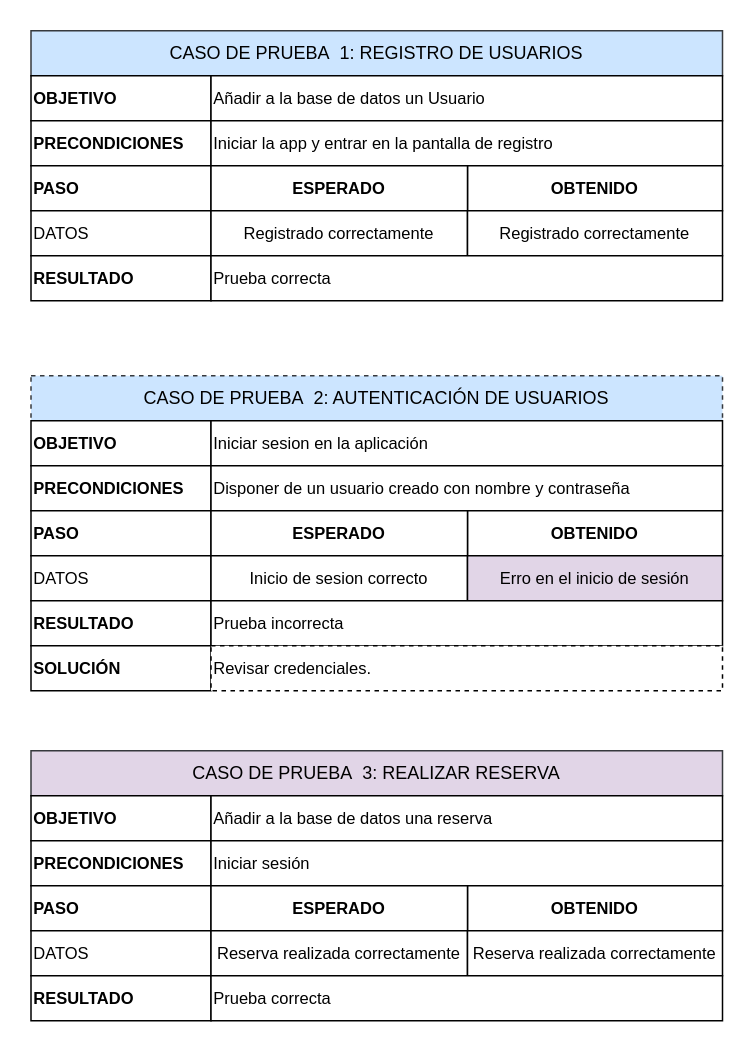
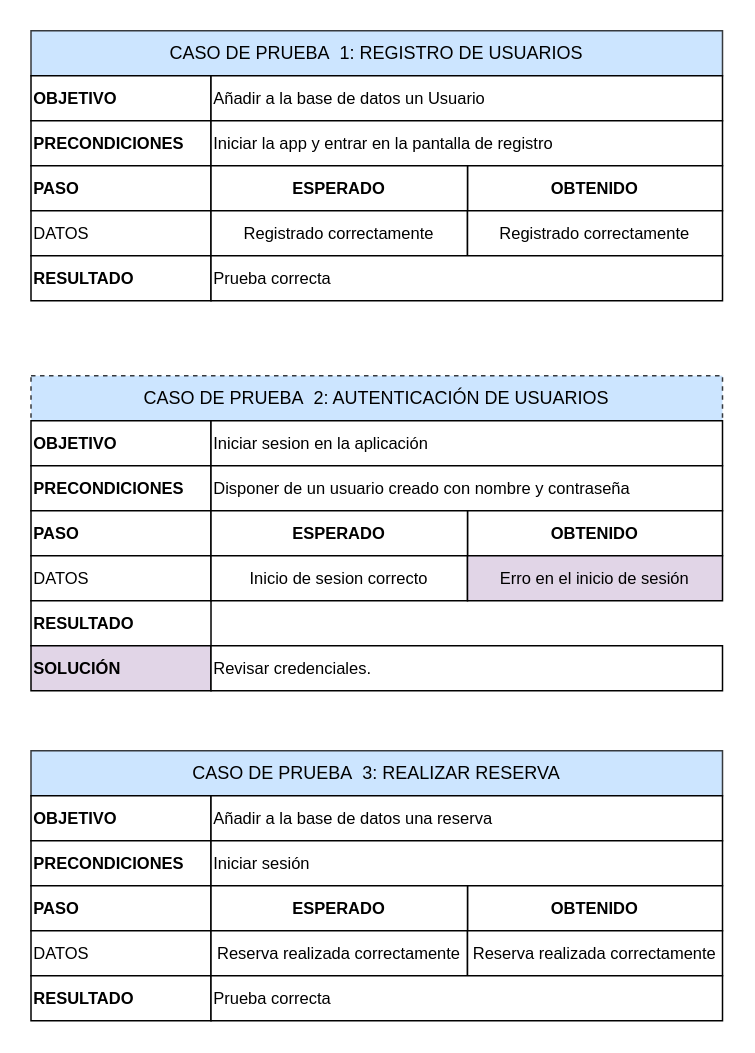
(467, 623) -> none
(121, 668) -> (121, 668)
(467, 668) -> (467, 668)
(377, 773) -> (377, 773)
